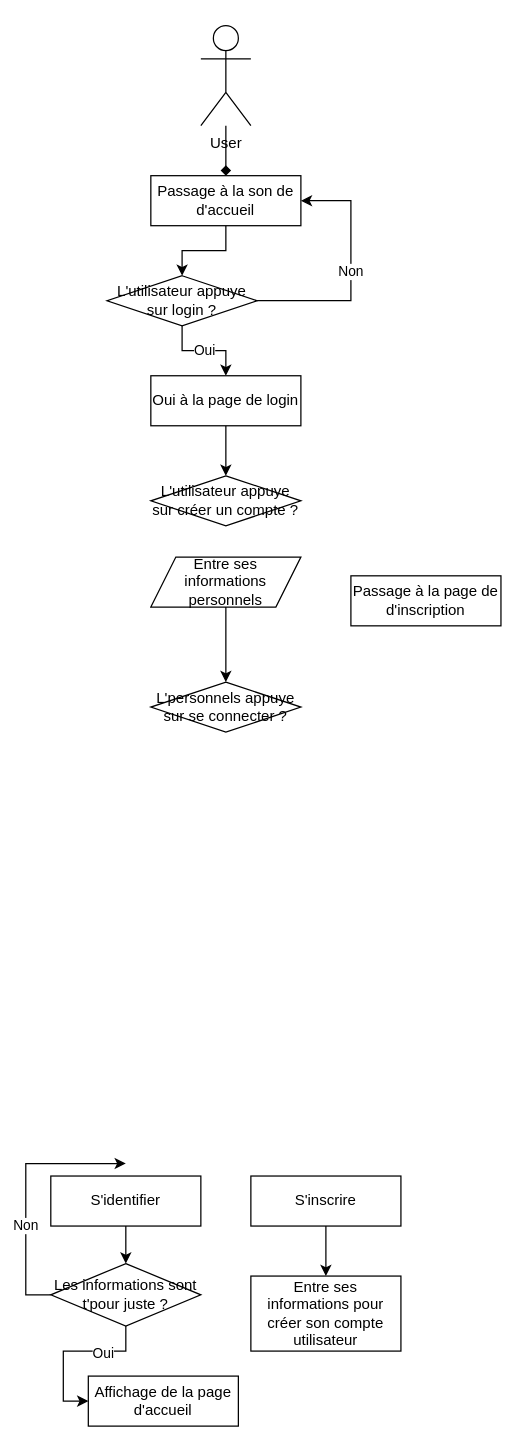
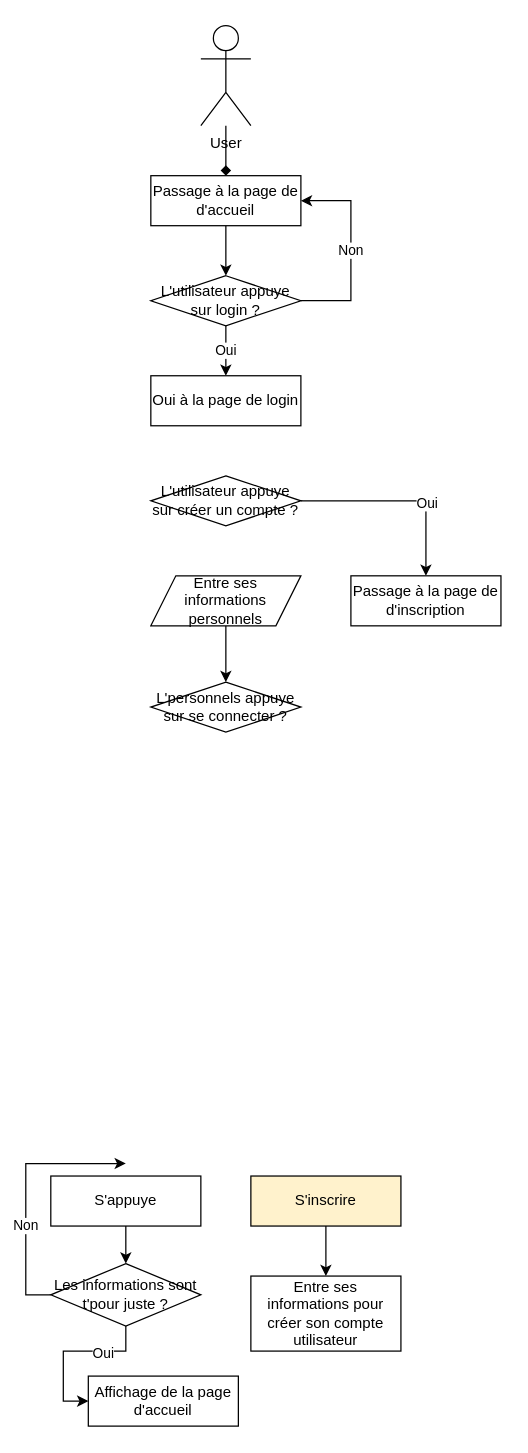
(226, 201) -> (226, 201)
(182, 301) -> (226, 301)
(226, 447) -> none
none -> (397, 501)
(226, 582) -> (226, 601)
(126, 1201) -> (126, 1201)
(326, 1201) -> (326, 1201)
